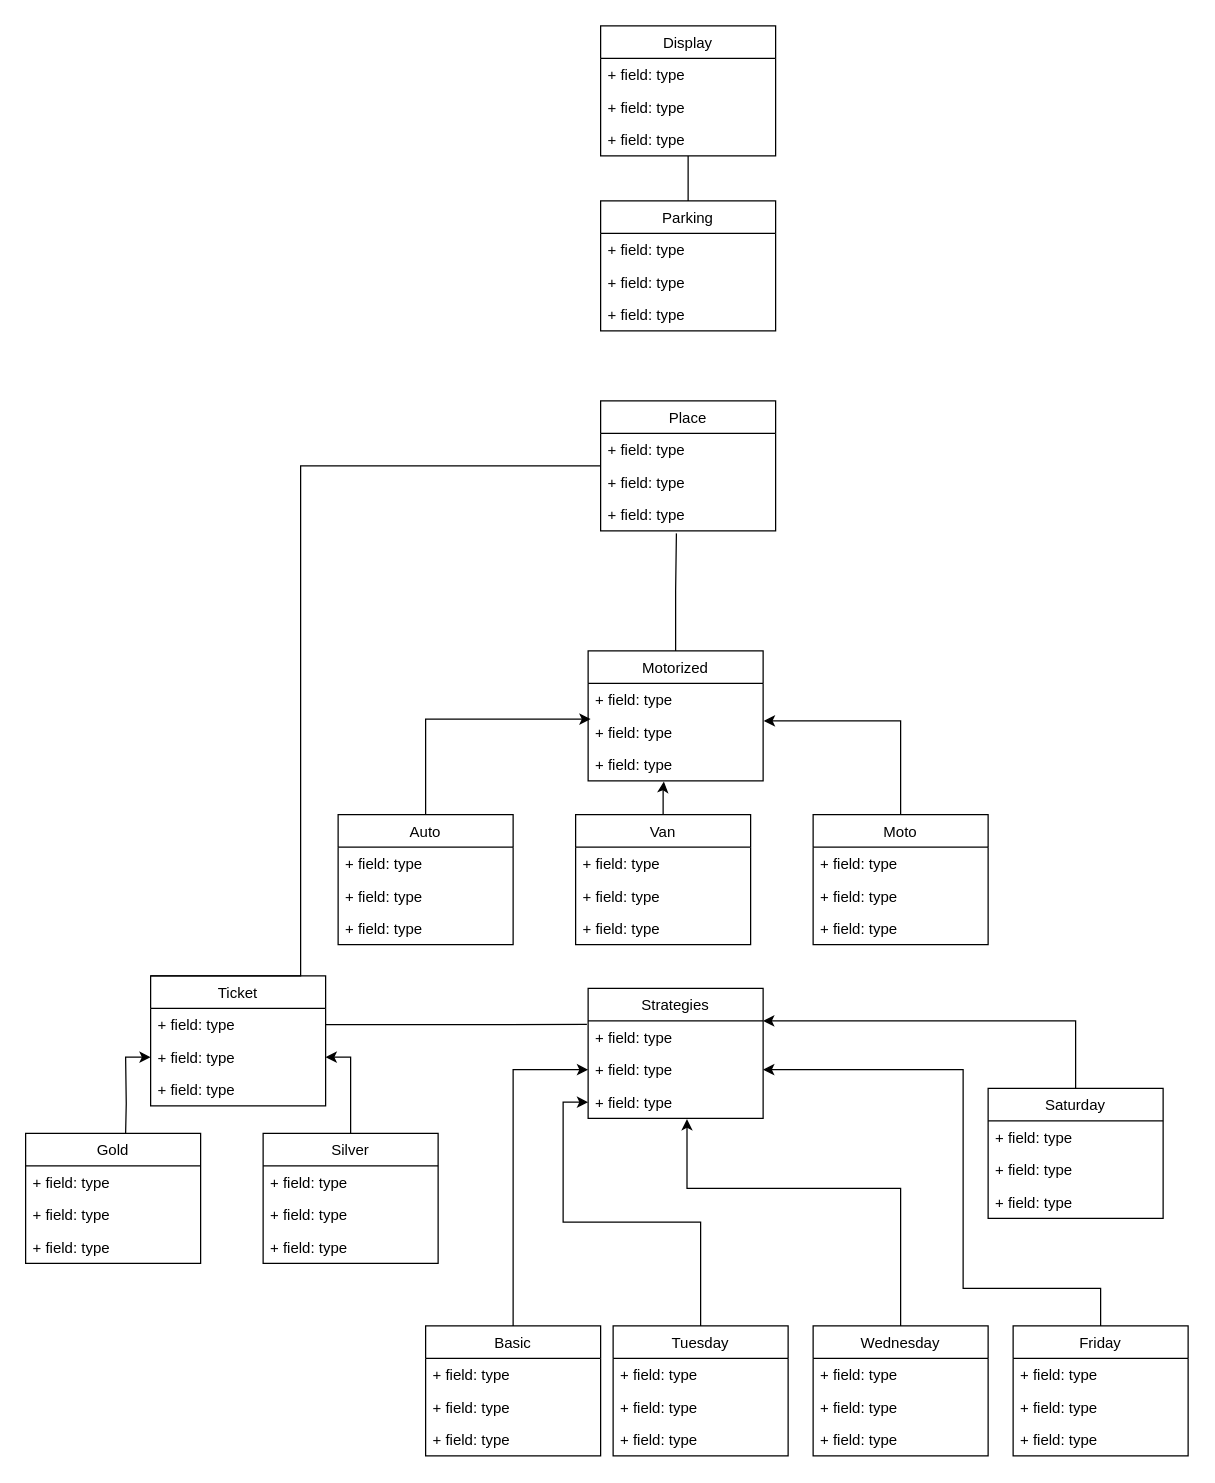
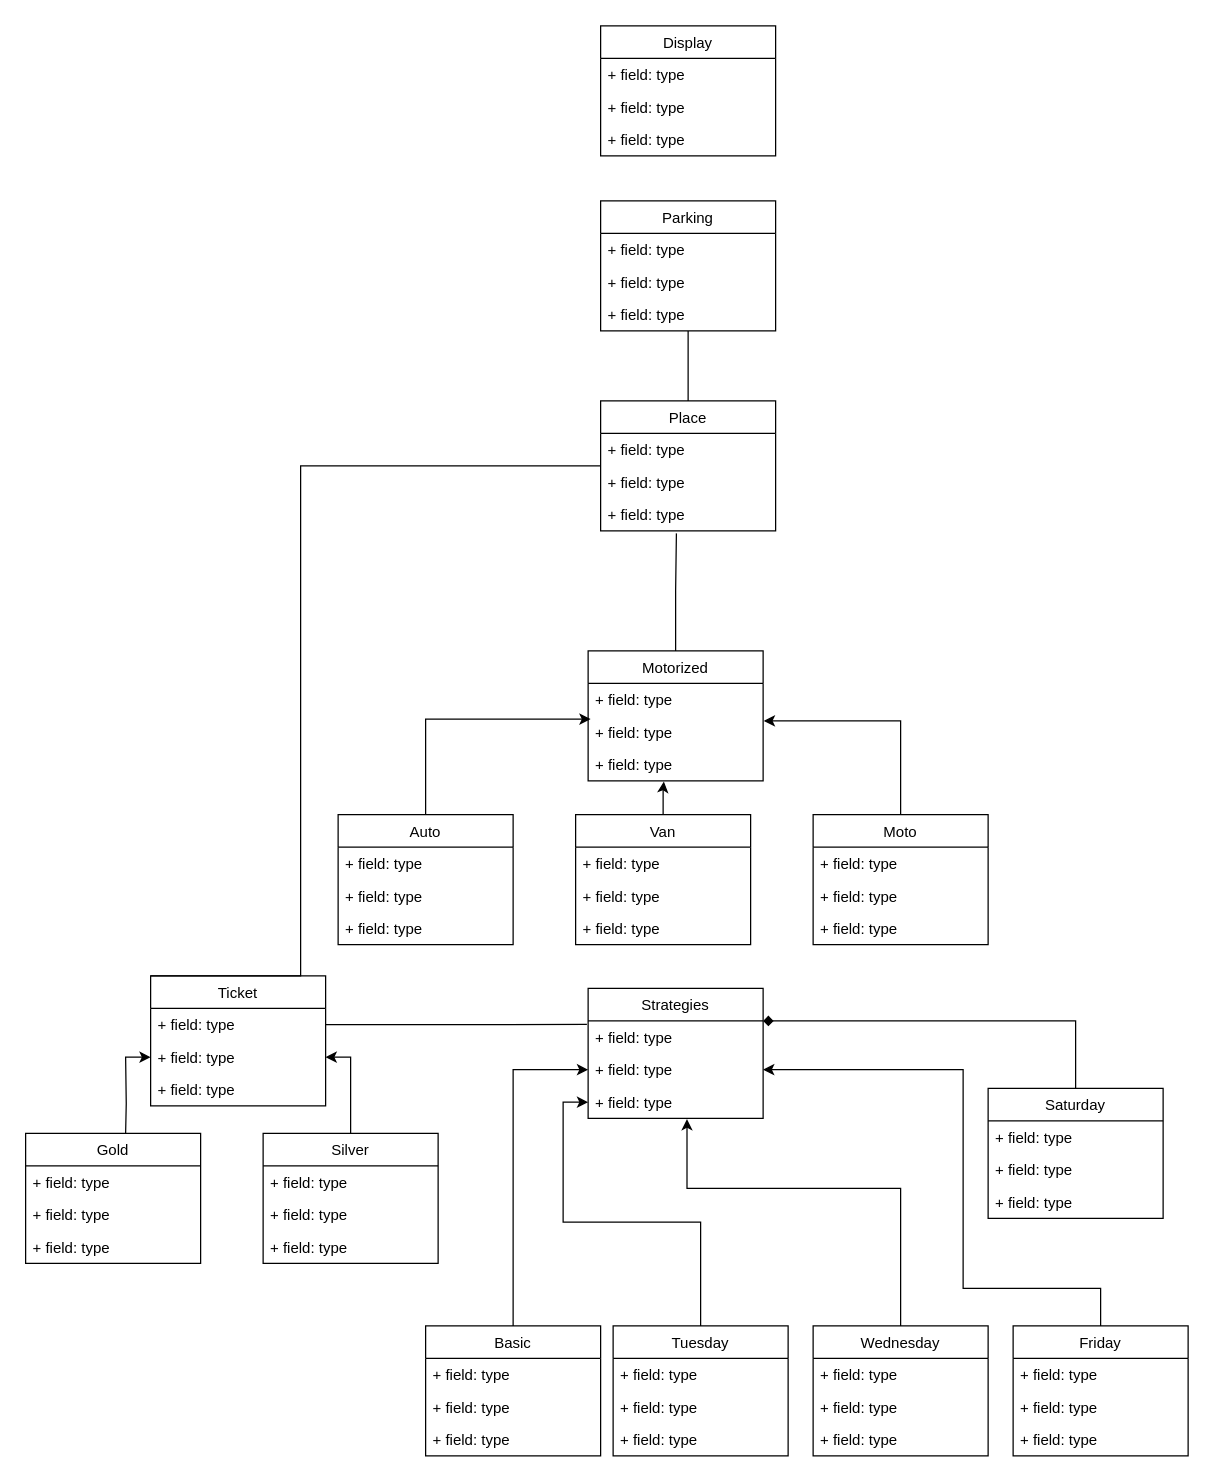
(688, 180) -> none
none -> (688, 364)
(773, 1021) -> (774, 1021)
